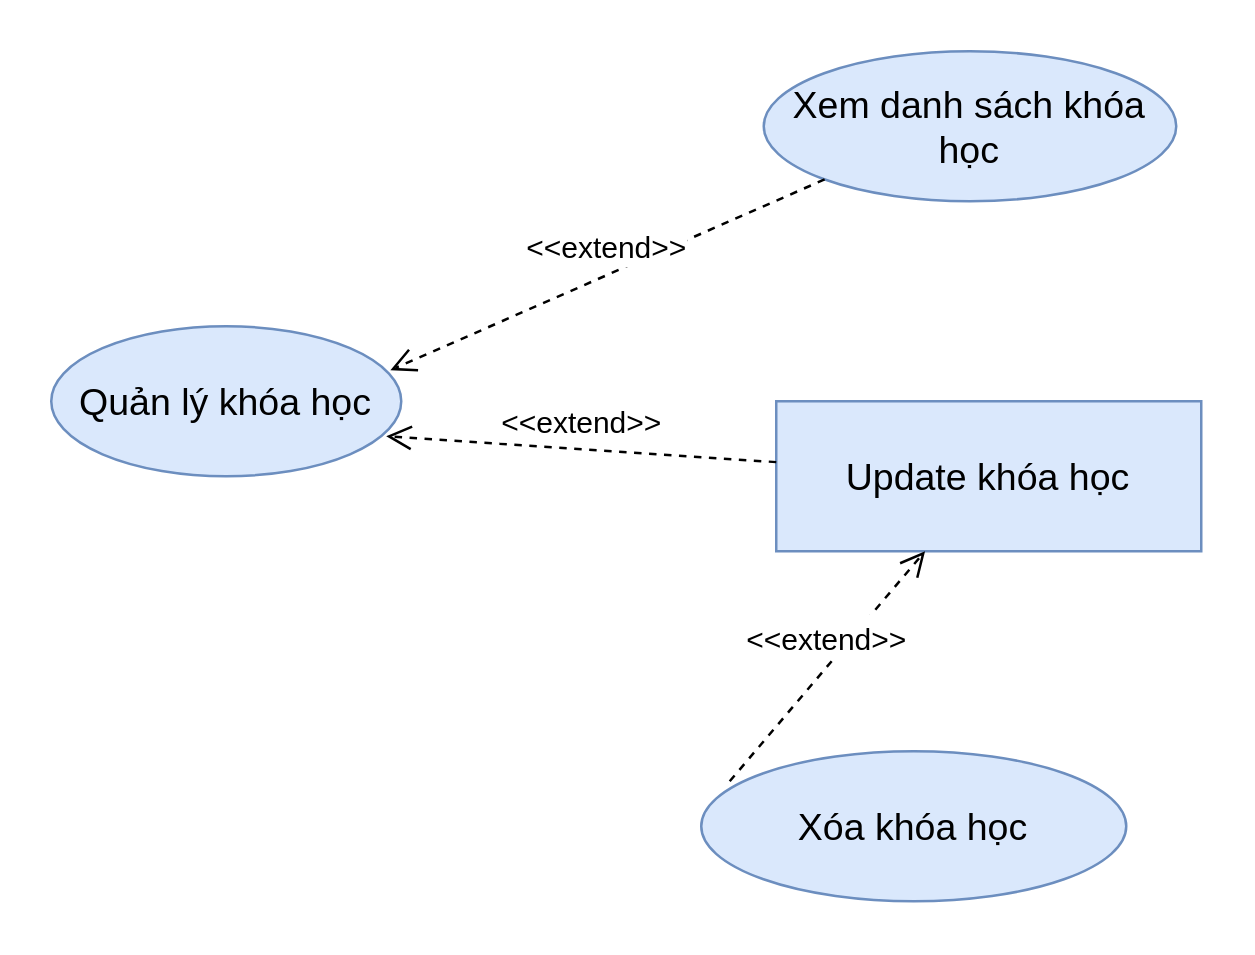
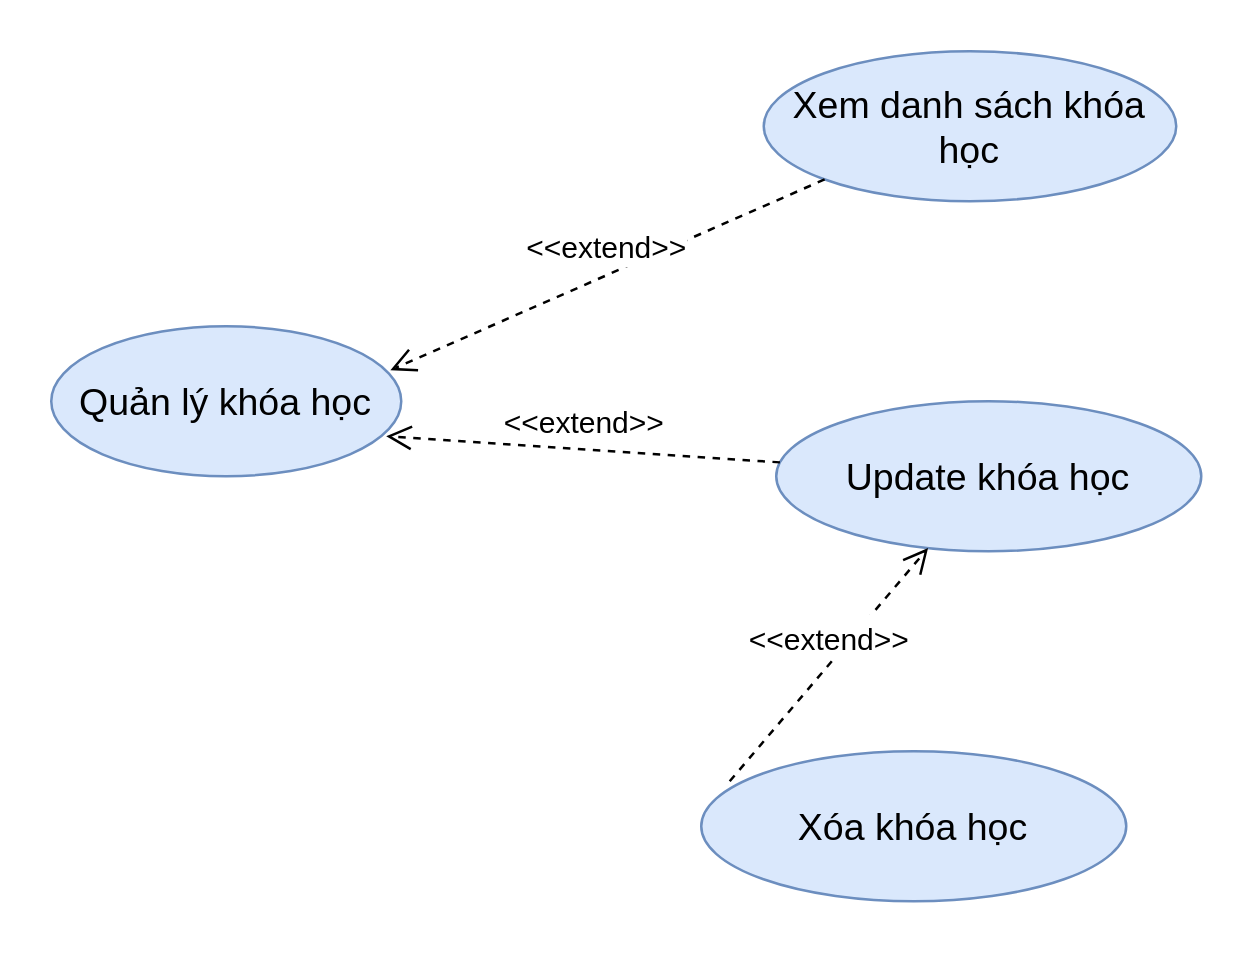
(989, 476) -> (989, 476)
